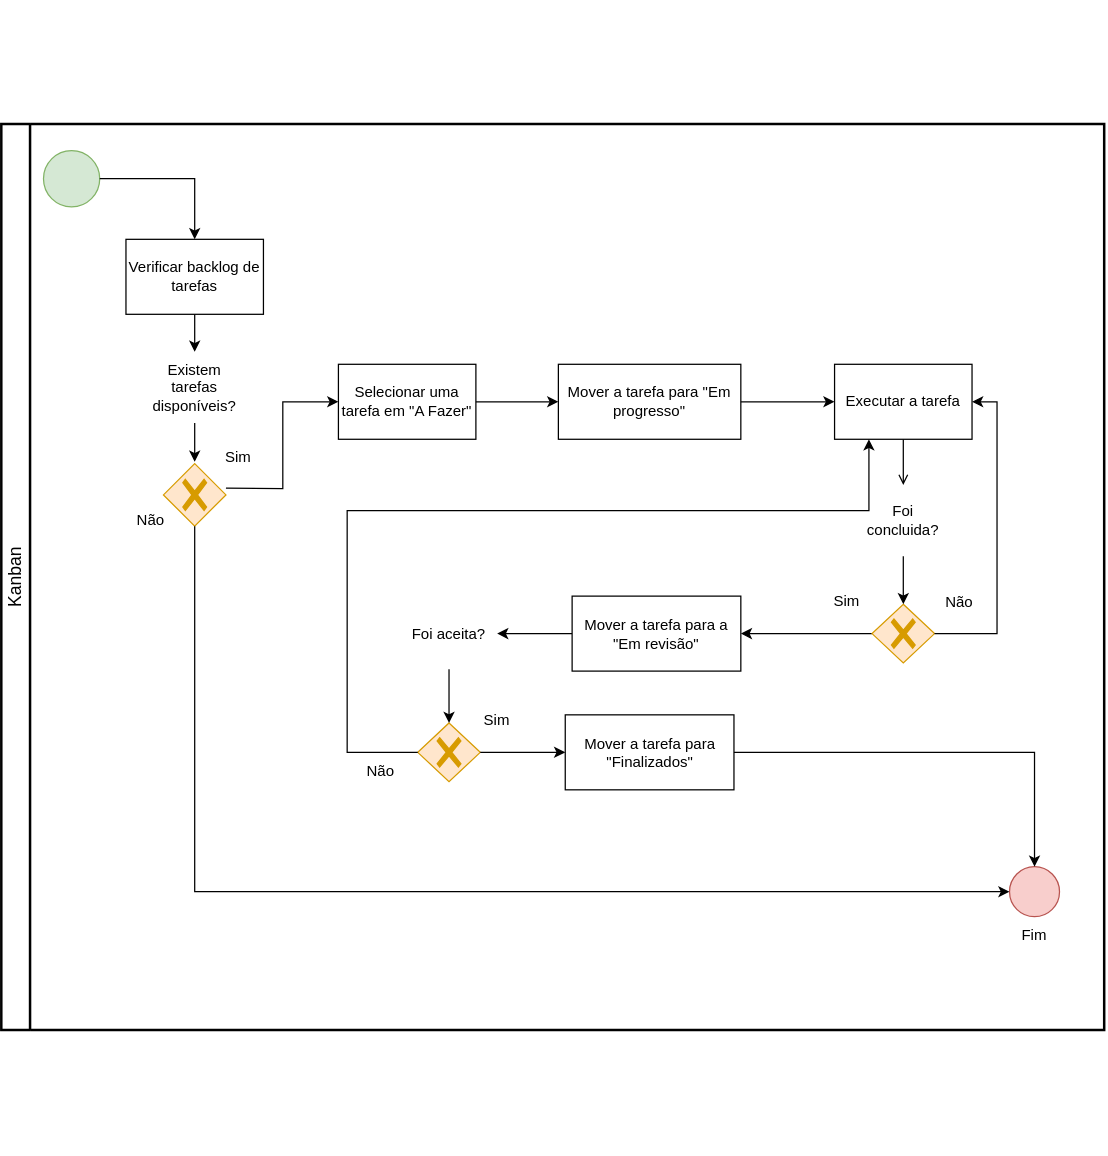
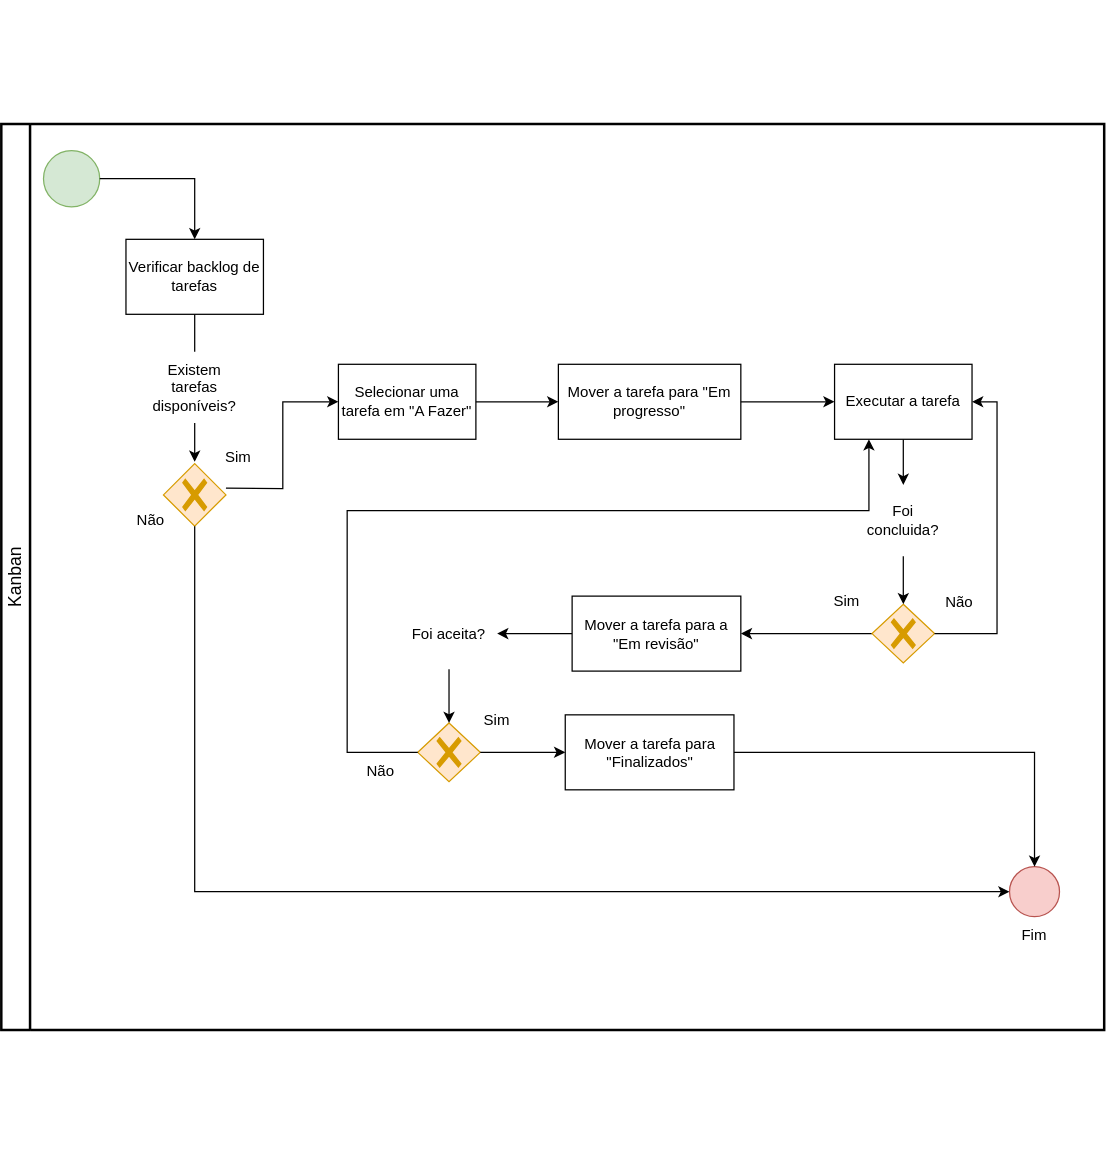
(194, 342) -> (194, 345)
(903, 477) -> (903, 475)
